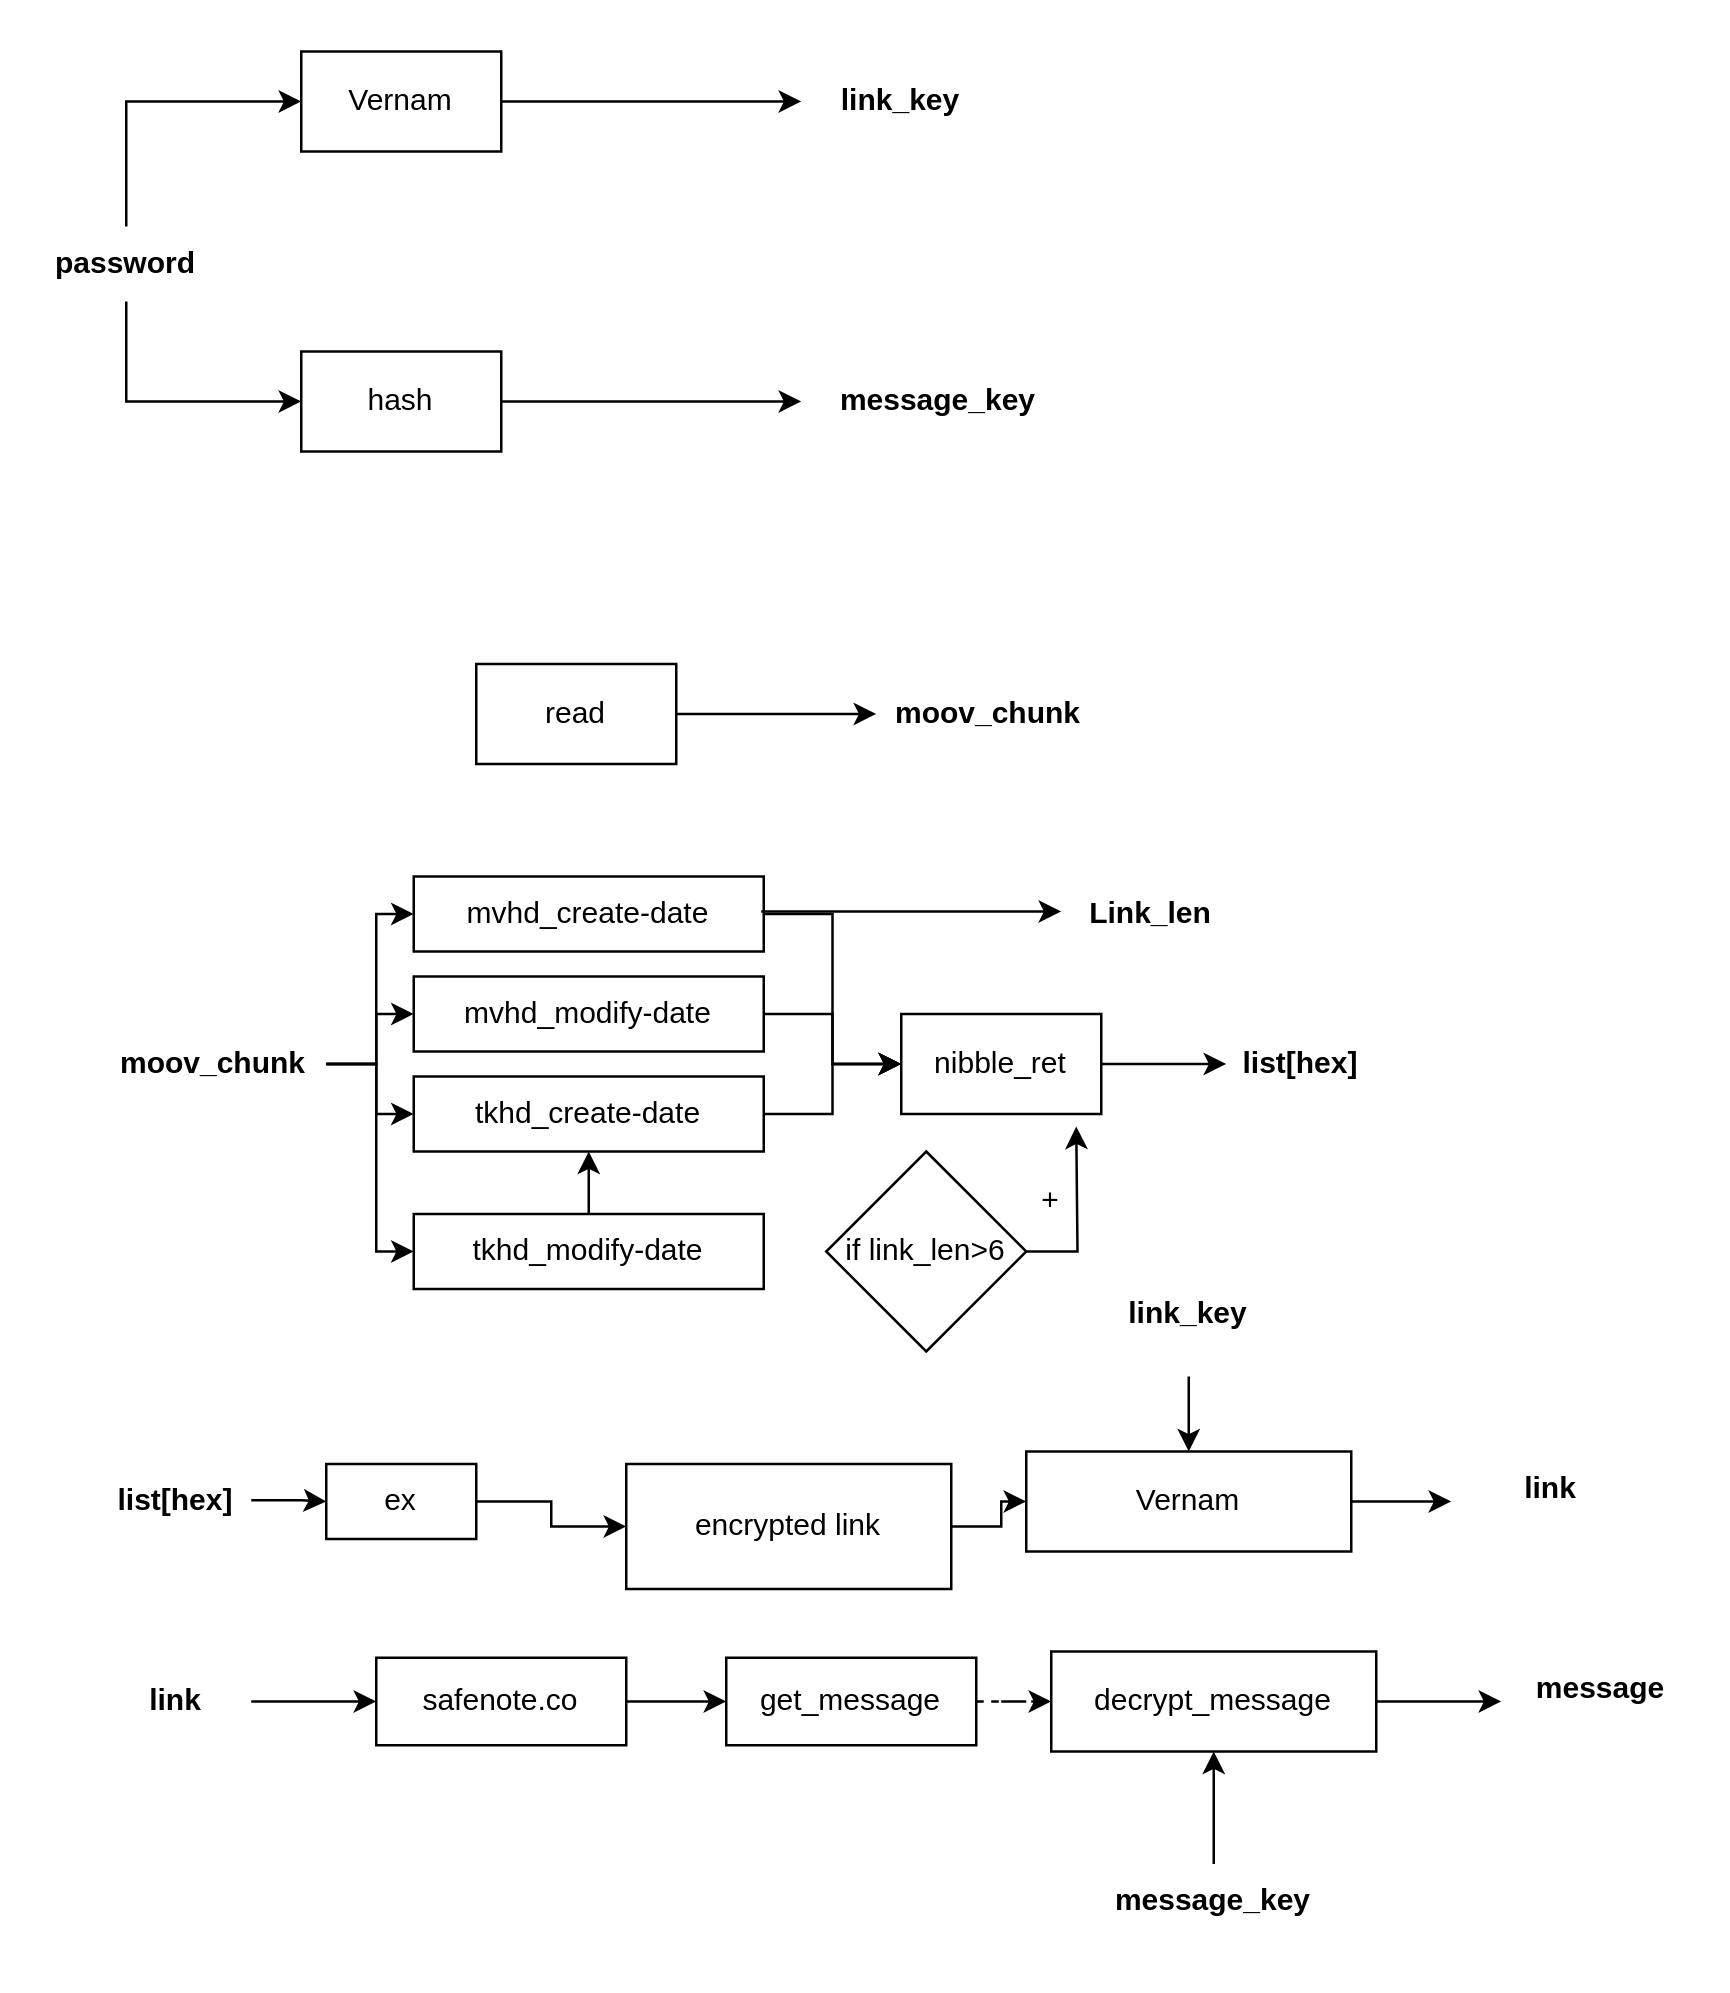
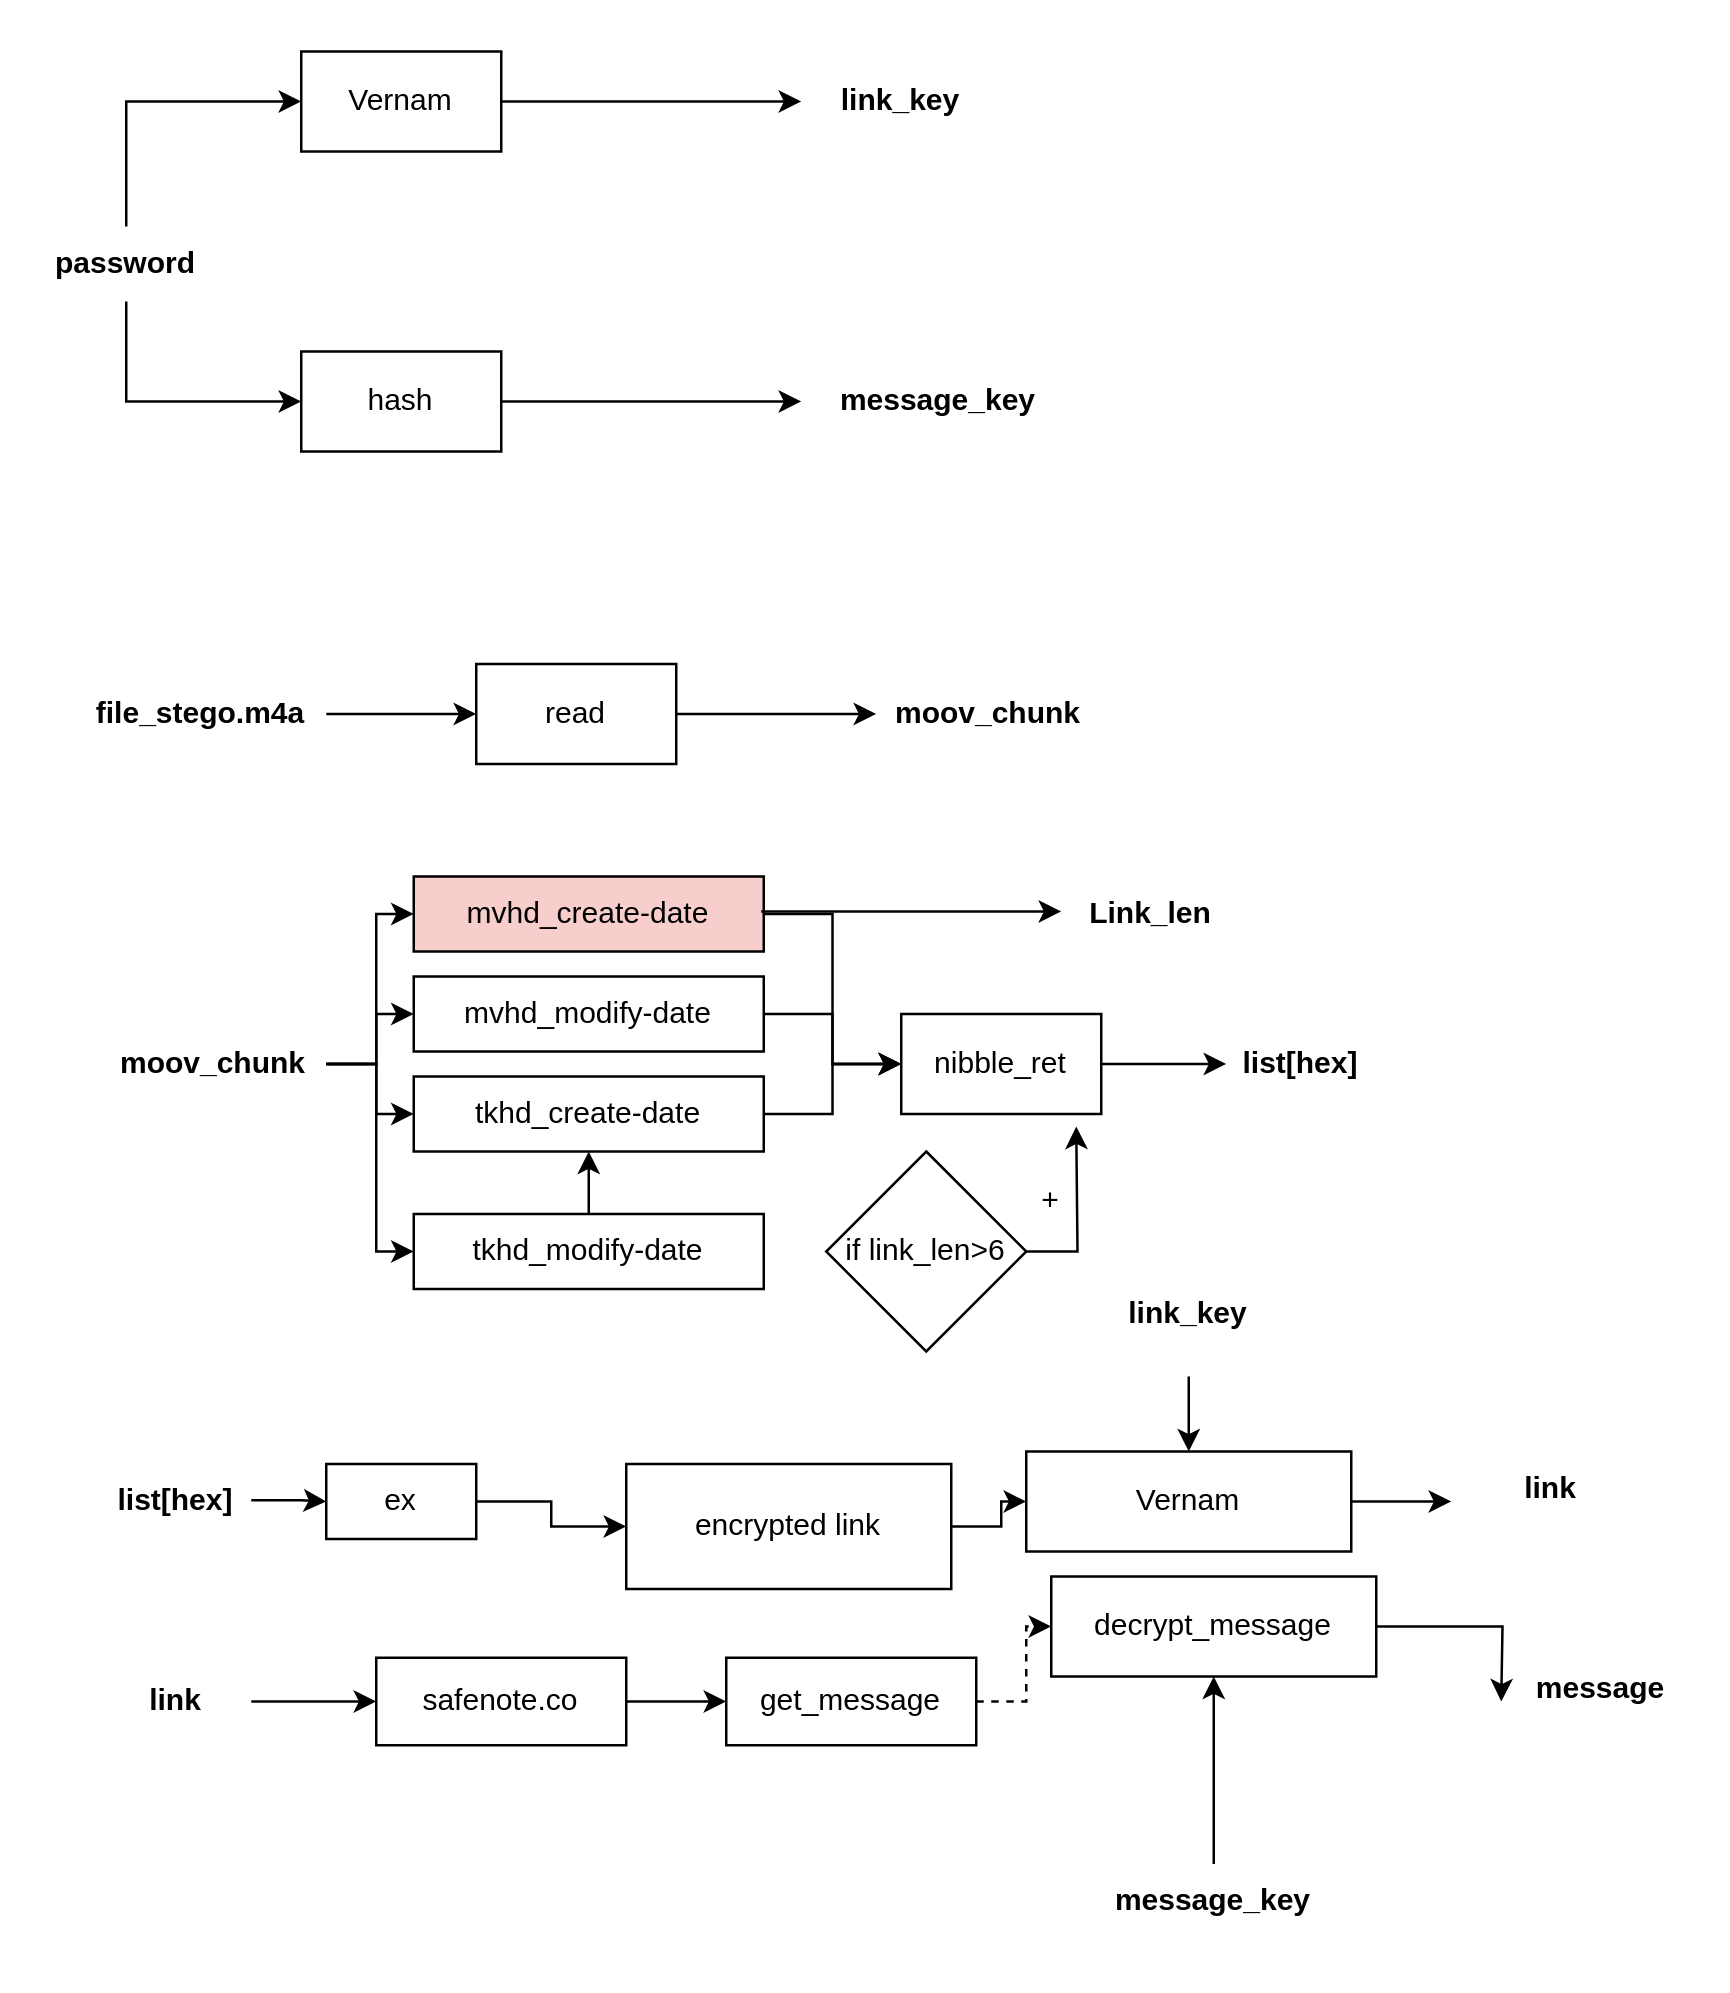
none -> (201, 714)
none -> (393, 714)
(589, 914) -> (589, 914)
(1214, 1701) -> (1214, 1626)
